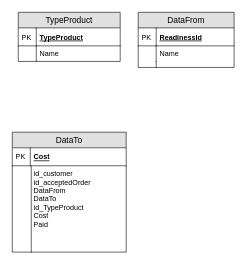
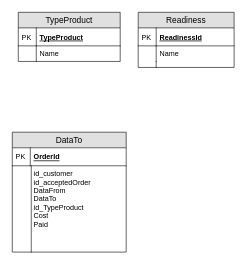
(186, 21) -> (186, 21)
(42, 157) -> (48, 157)
